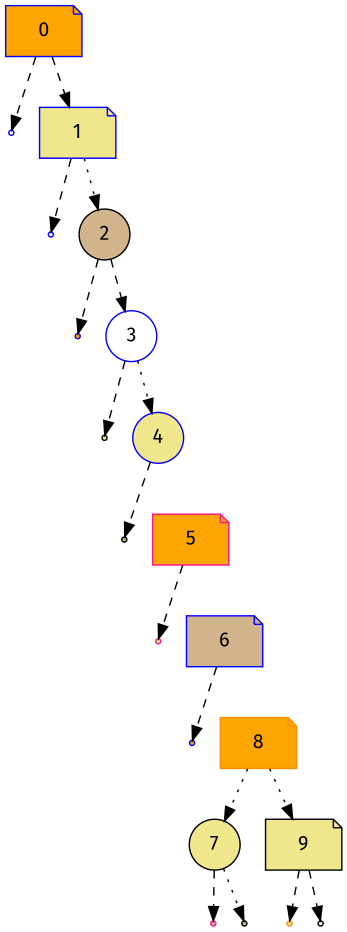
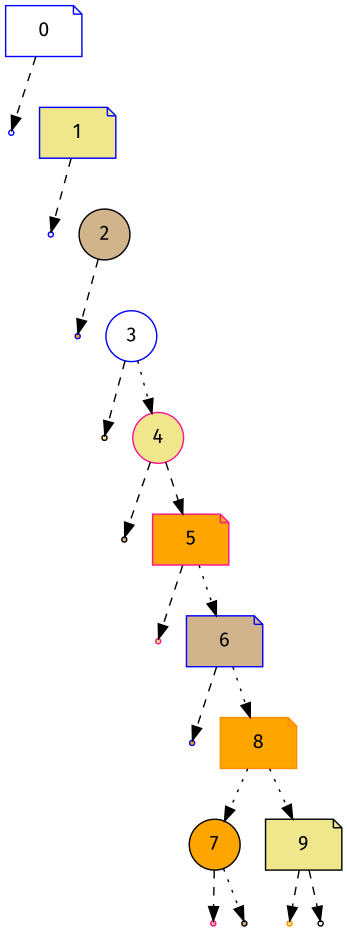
(44, 31) -> (44, 31)
(58, 75) -> none
(89, 177) -> none
(116, 279) -> none
(158, 438) -> (158, 438)
none -> (172, 481)
none -> (205, 584)
none -> (239, 685)
(215, 845) -> (215, 845)
